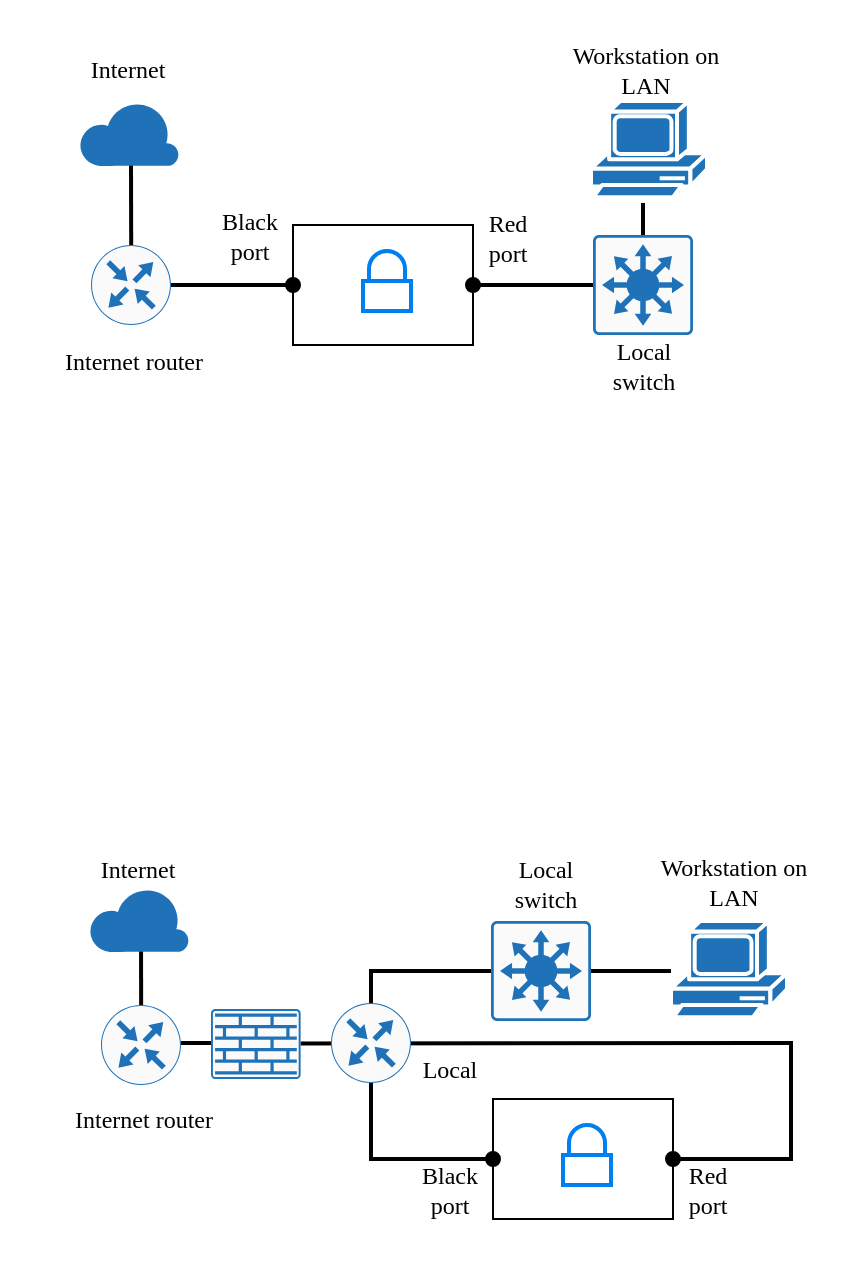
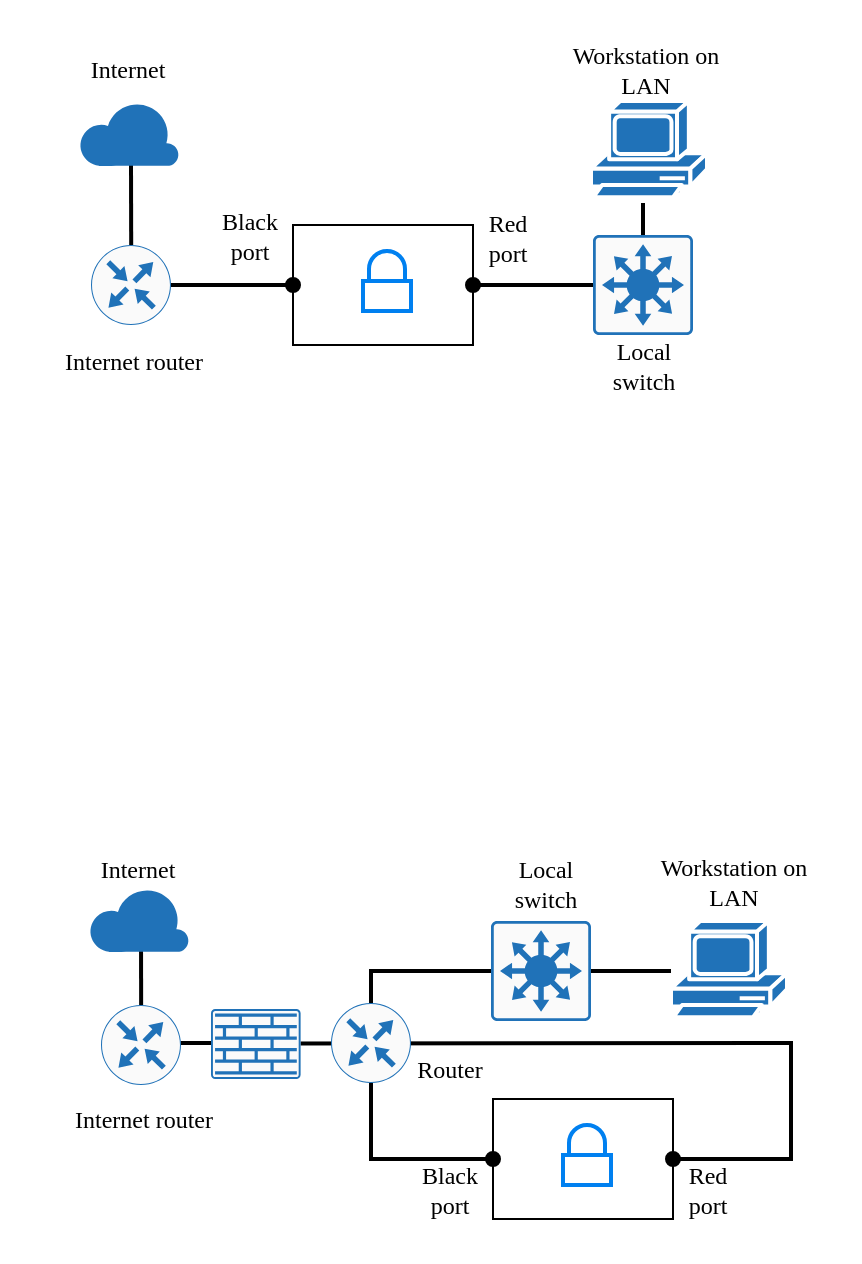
(451, 1071) -> (451, 1071)
